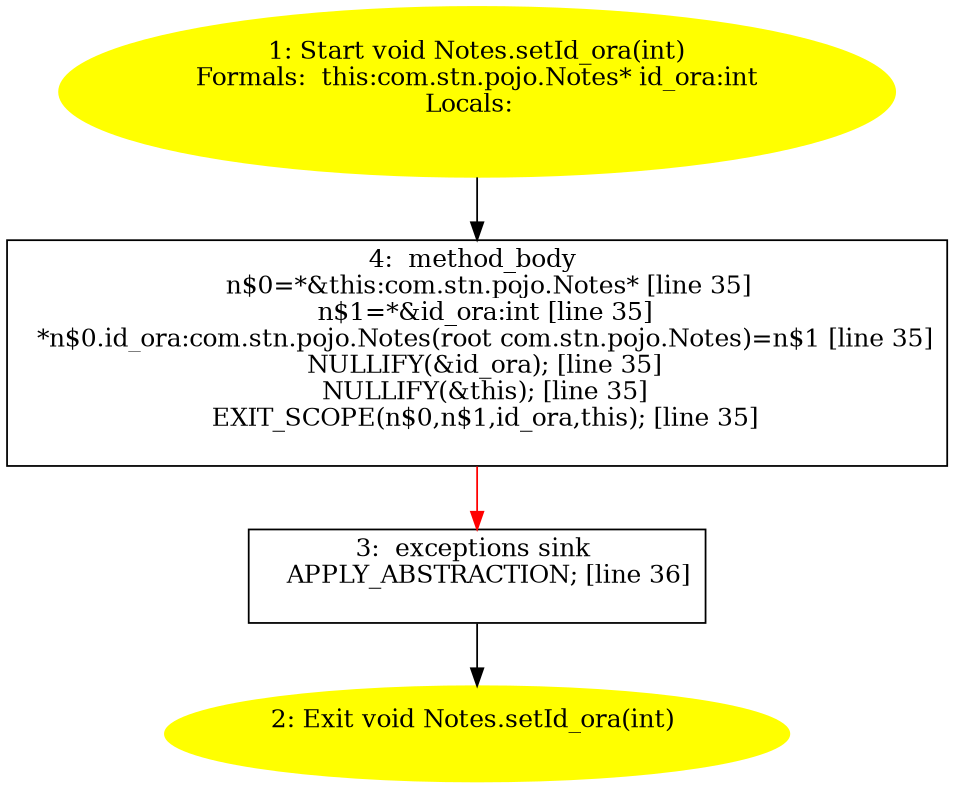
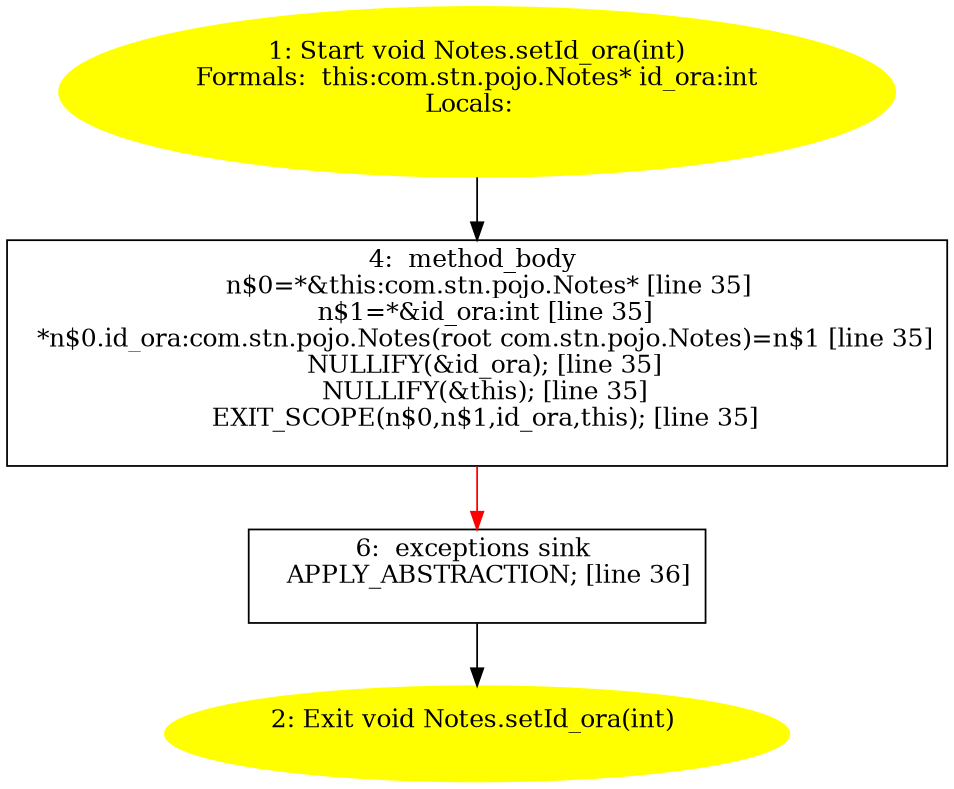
(477, 576) -> (477, 576)
